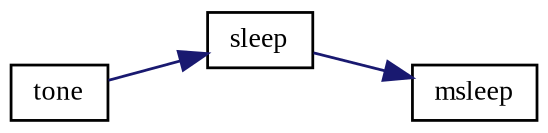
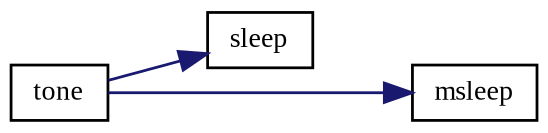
(349, 62) -> (246, 93)
